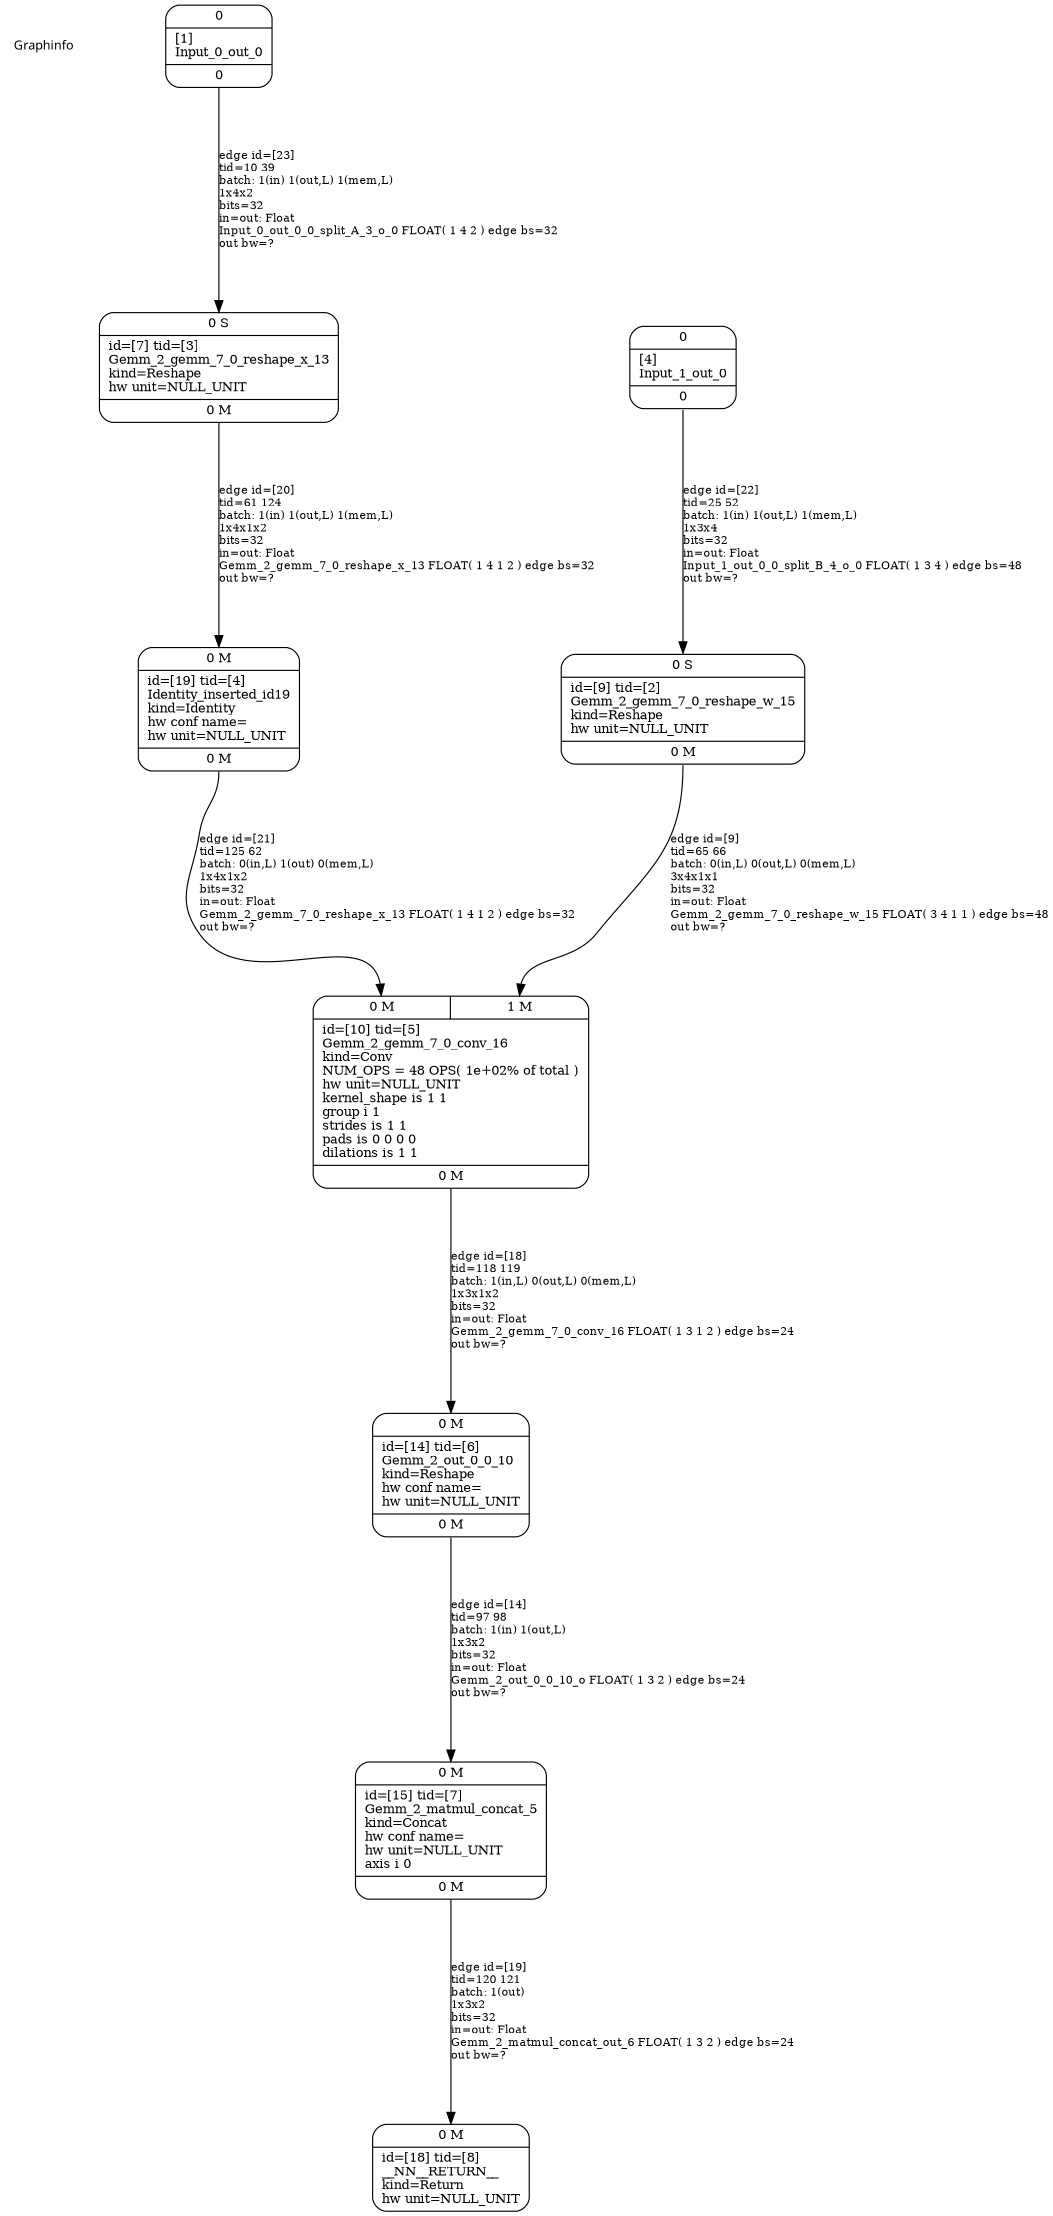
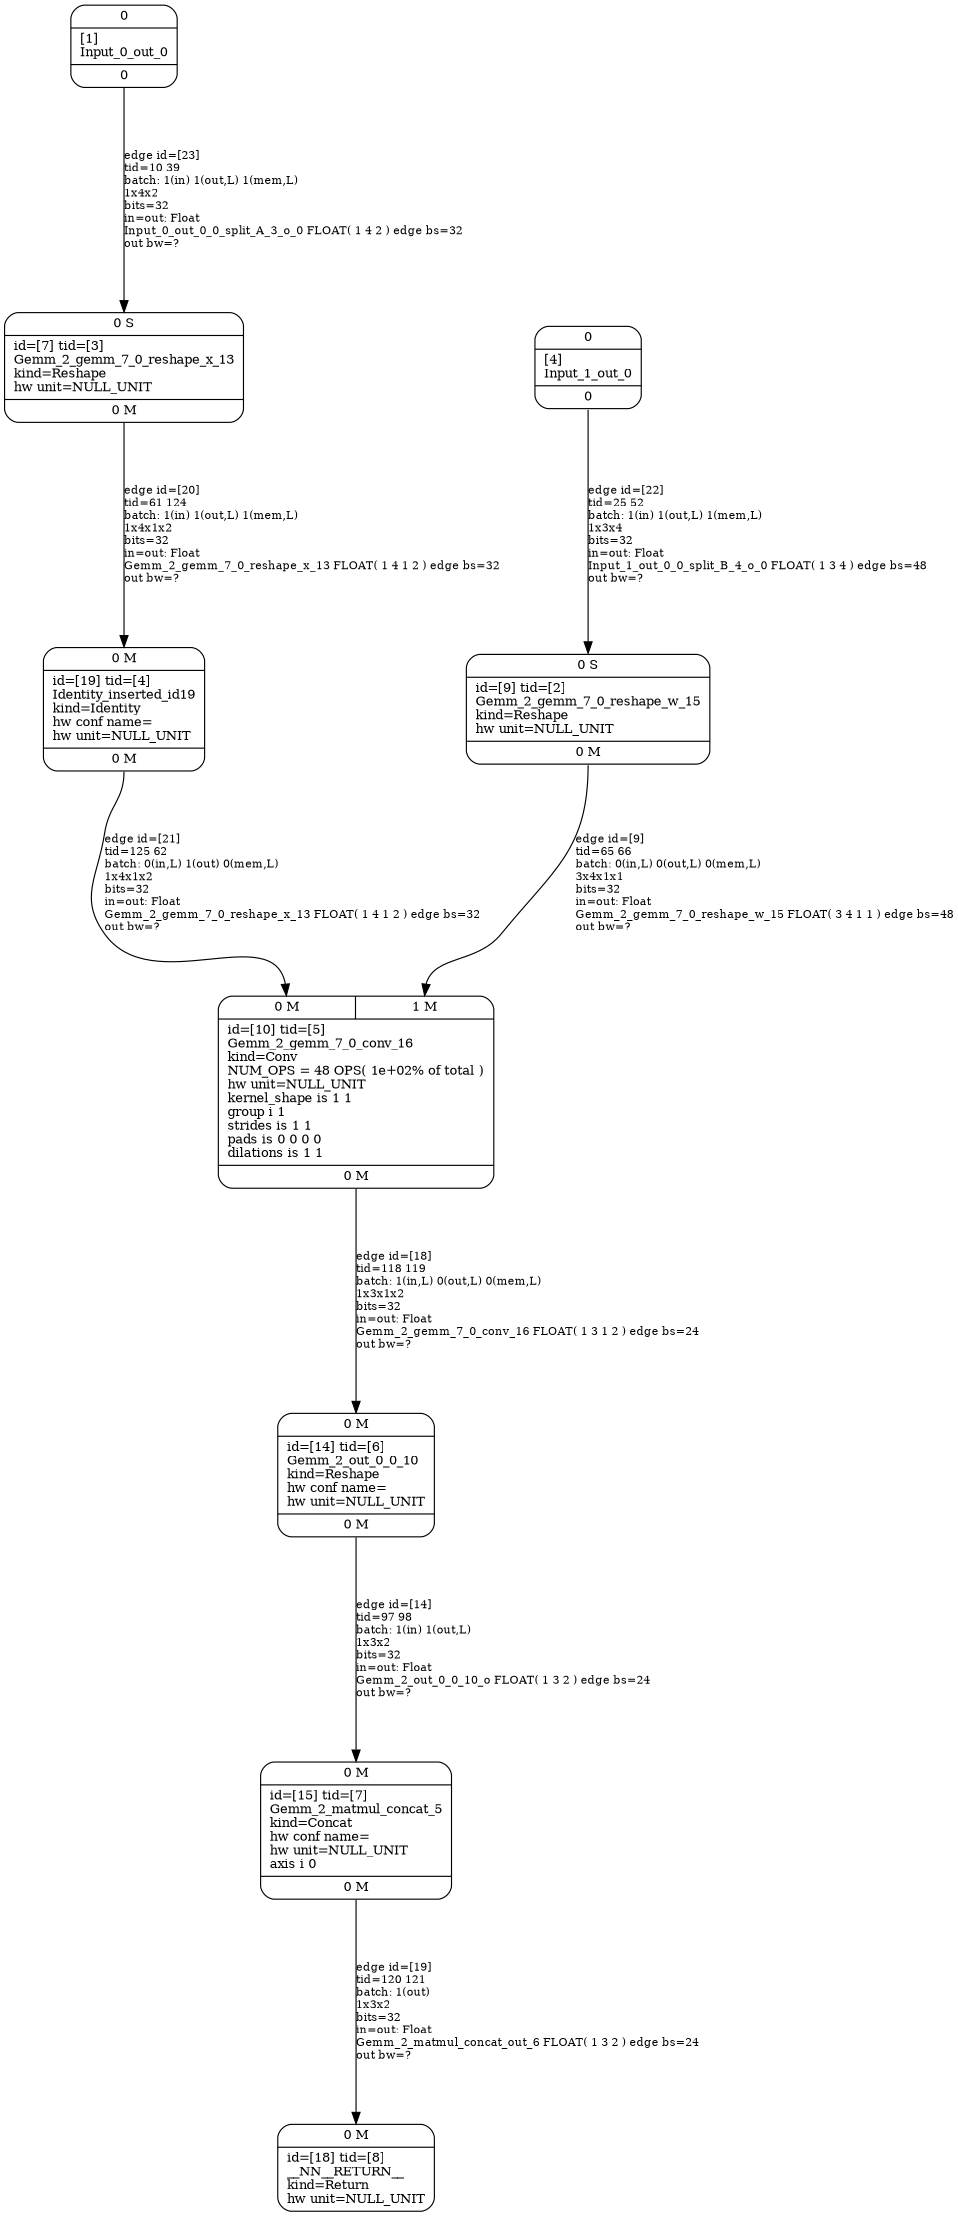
(44, 46) -> none
